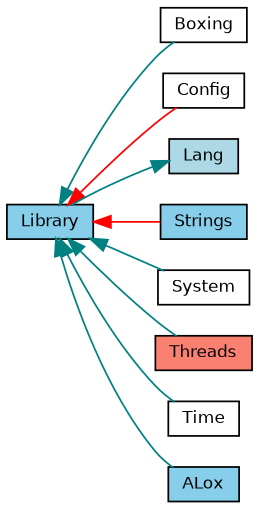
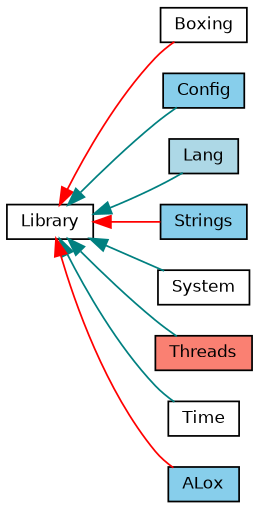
(204, 91) -> (204, 91)
(114, 110) -> (114, 110)
(127, 148) -> (127, 148)
(111, 184) -> (147, 192)
(50, 222) -> (50, 222)
(104, 369) -> (104, 369)
